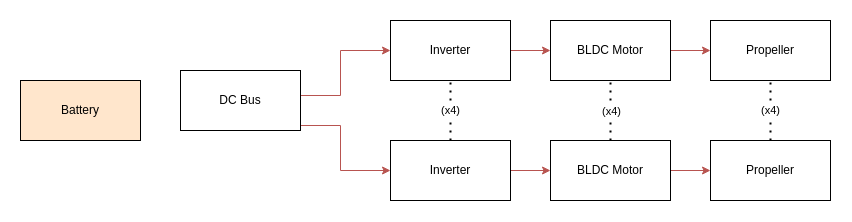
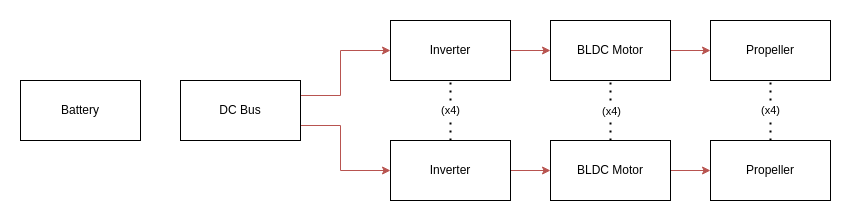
(241, 101) -> (241, 111)
(81, 111) -> (81, 111)
